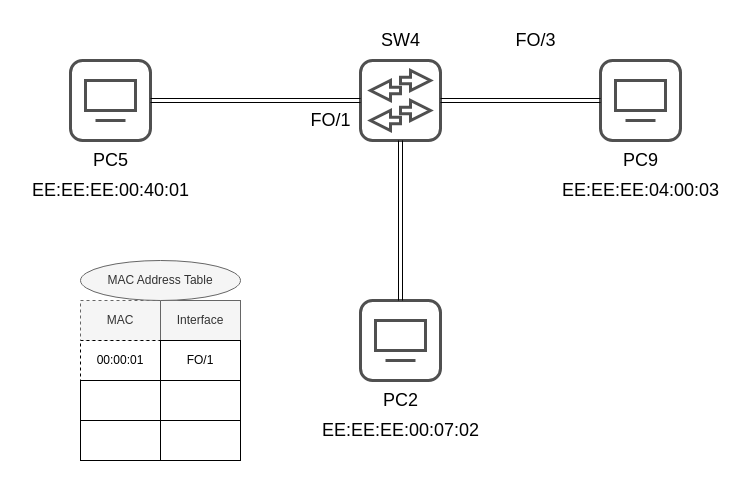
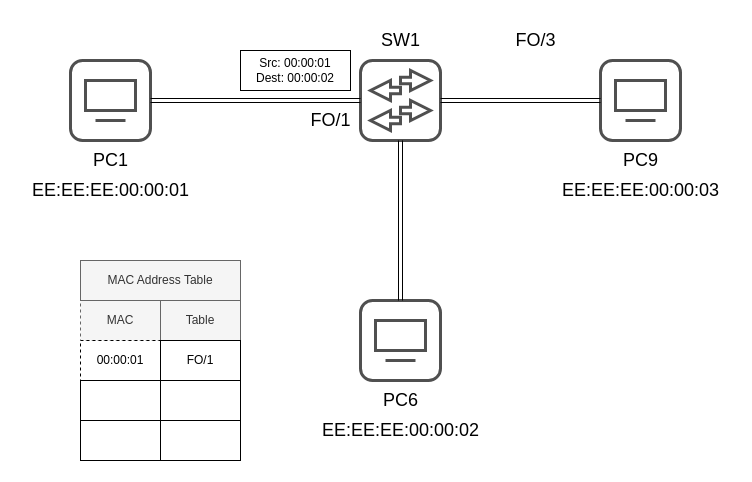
(401, 41) -> (401, 41)
none -> (296, 71)
(111, 161) -> (111, 161)
(111, 191) -> (111, 191)
(641, 191) -> (641, 191)
(161, 281) -> (161, 281)
(201, 321) -> (201, 321)
(401, 401) -> (401, 401)
(401, 431) -> (401, 431)
